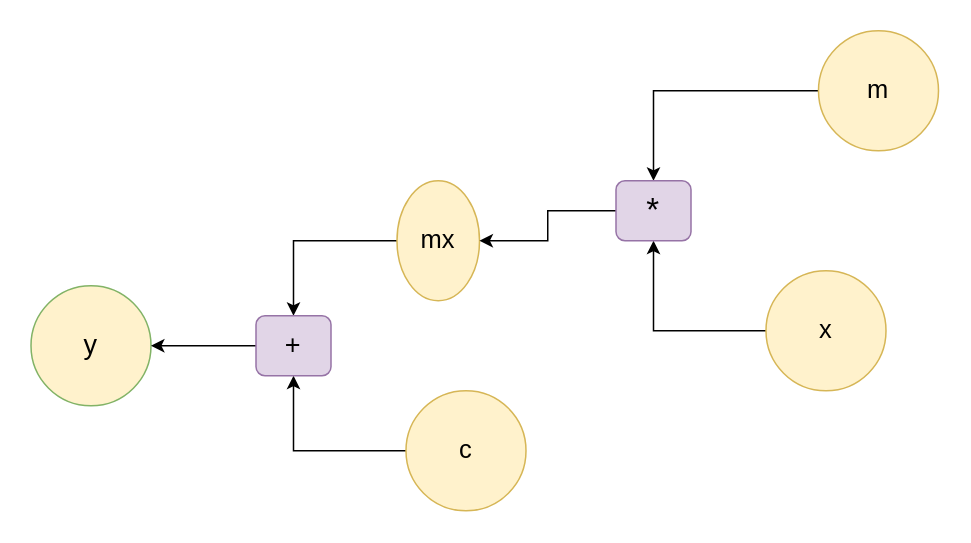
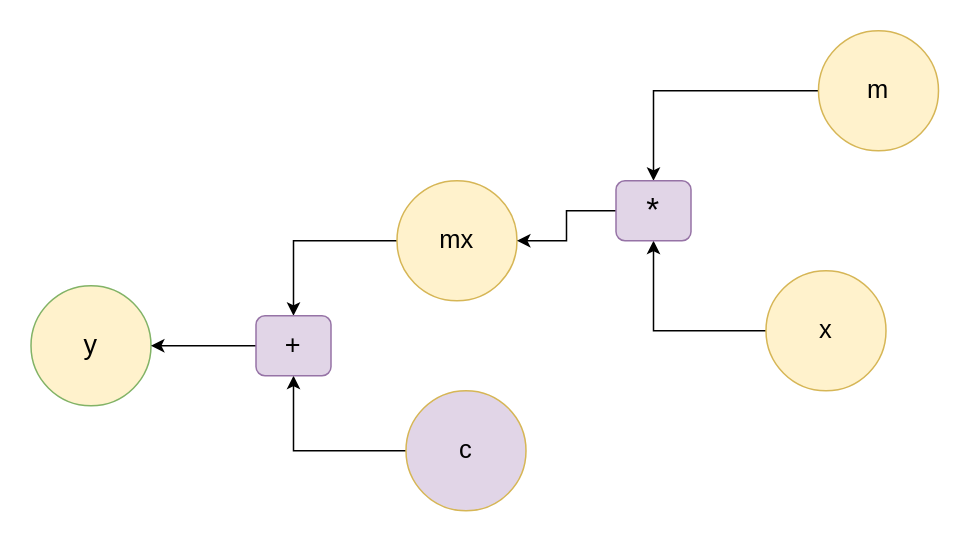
(438, 241) -> (457, 241)
(466, 451) -> (466, 451)
